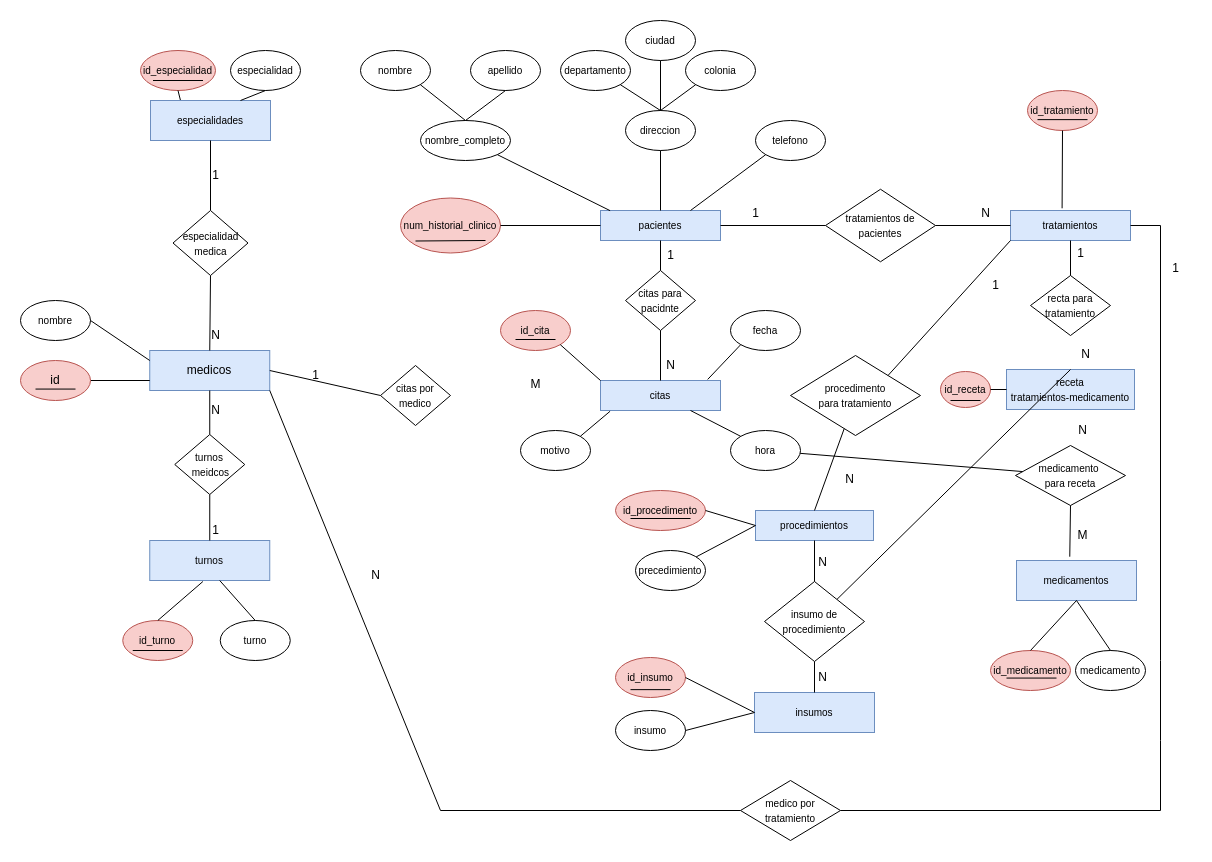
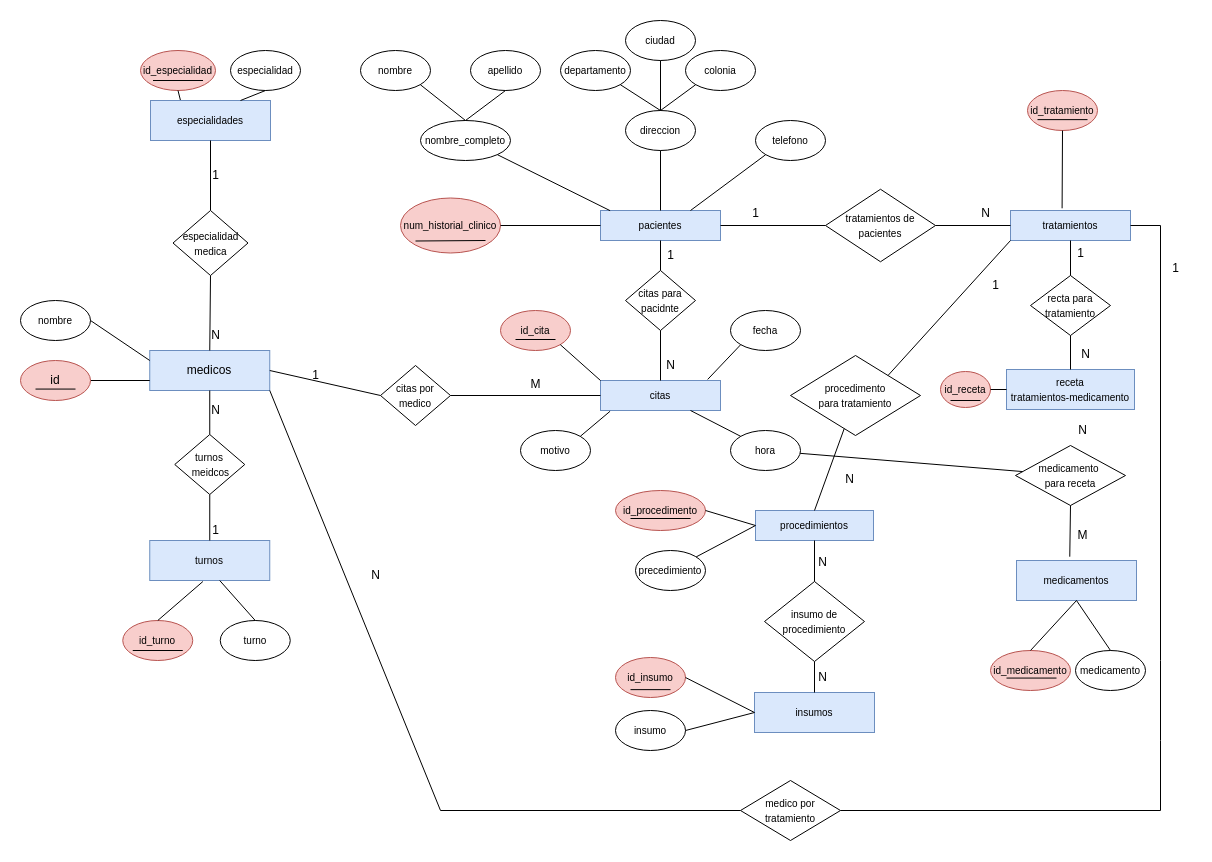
none -> (526, 396)
(954, 484) -> (1071, 353)
